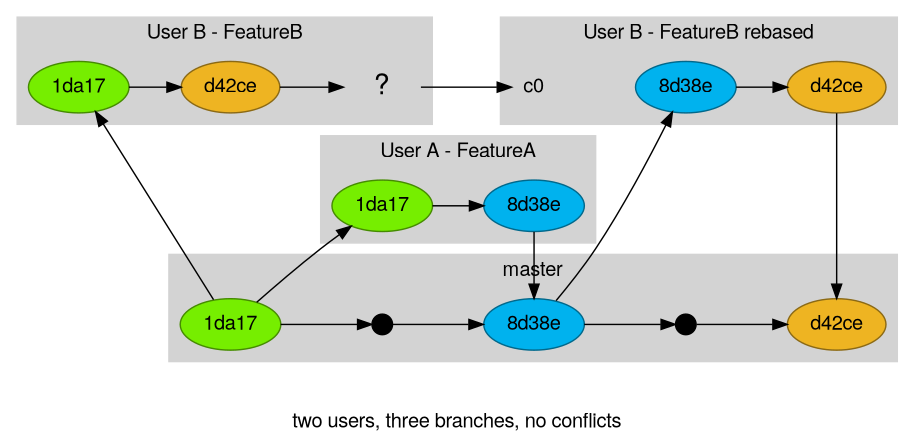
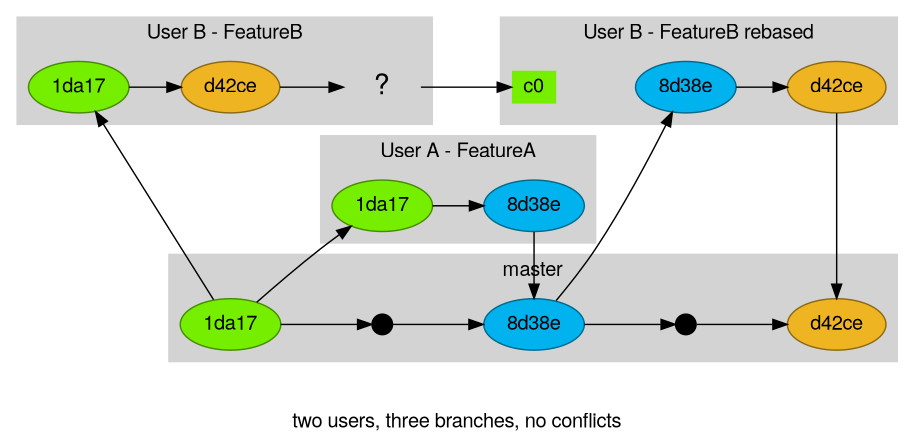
(534, 87) -> (534, 87)
